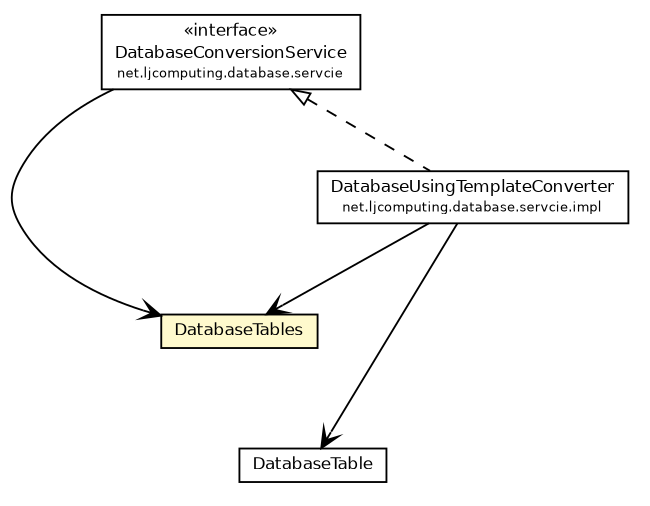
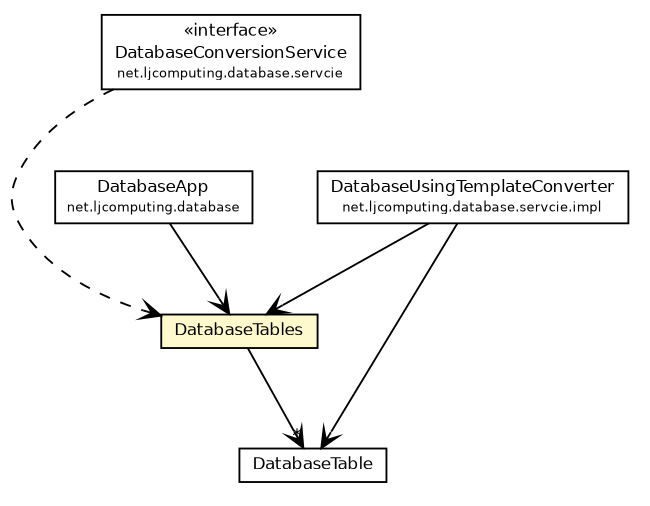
(369, 135) -> none
none -> (154, 197)
(14, 211) -> (14, 211)
none -> (271, 390)
